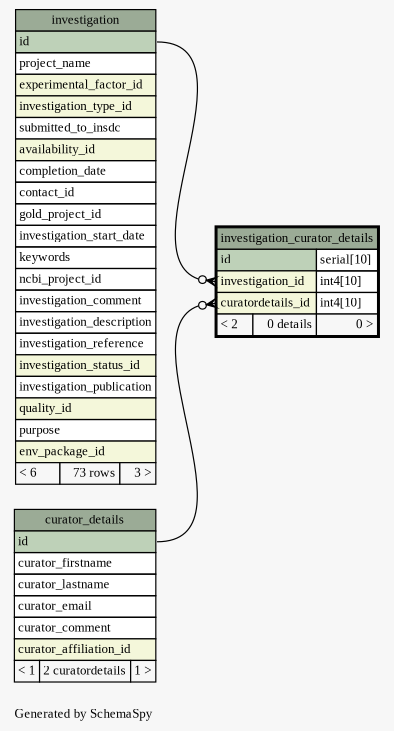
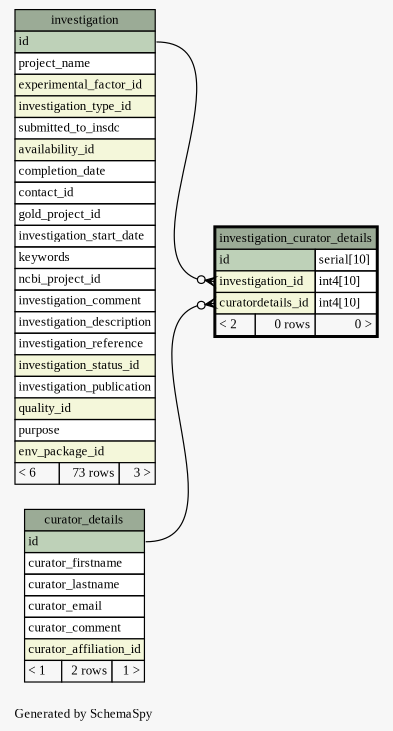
(290, 324) -> (293, 324)
(85, 671) -> (90, 671)
